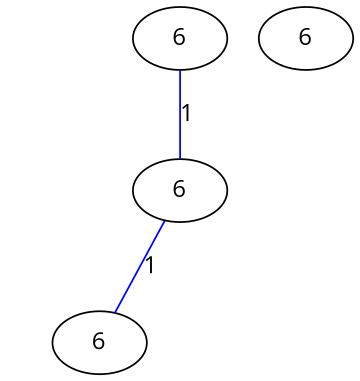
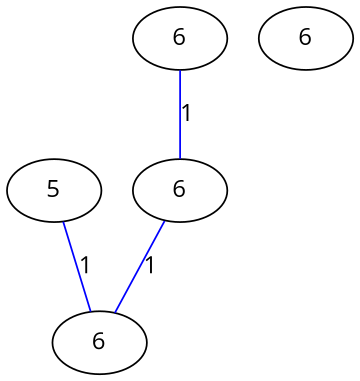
none -> (54, 191)
